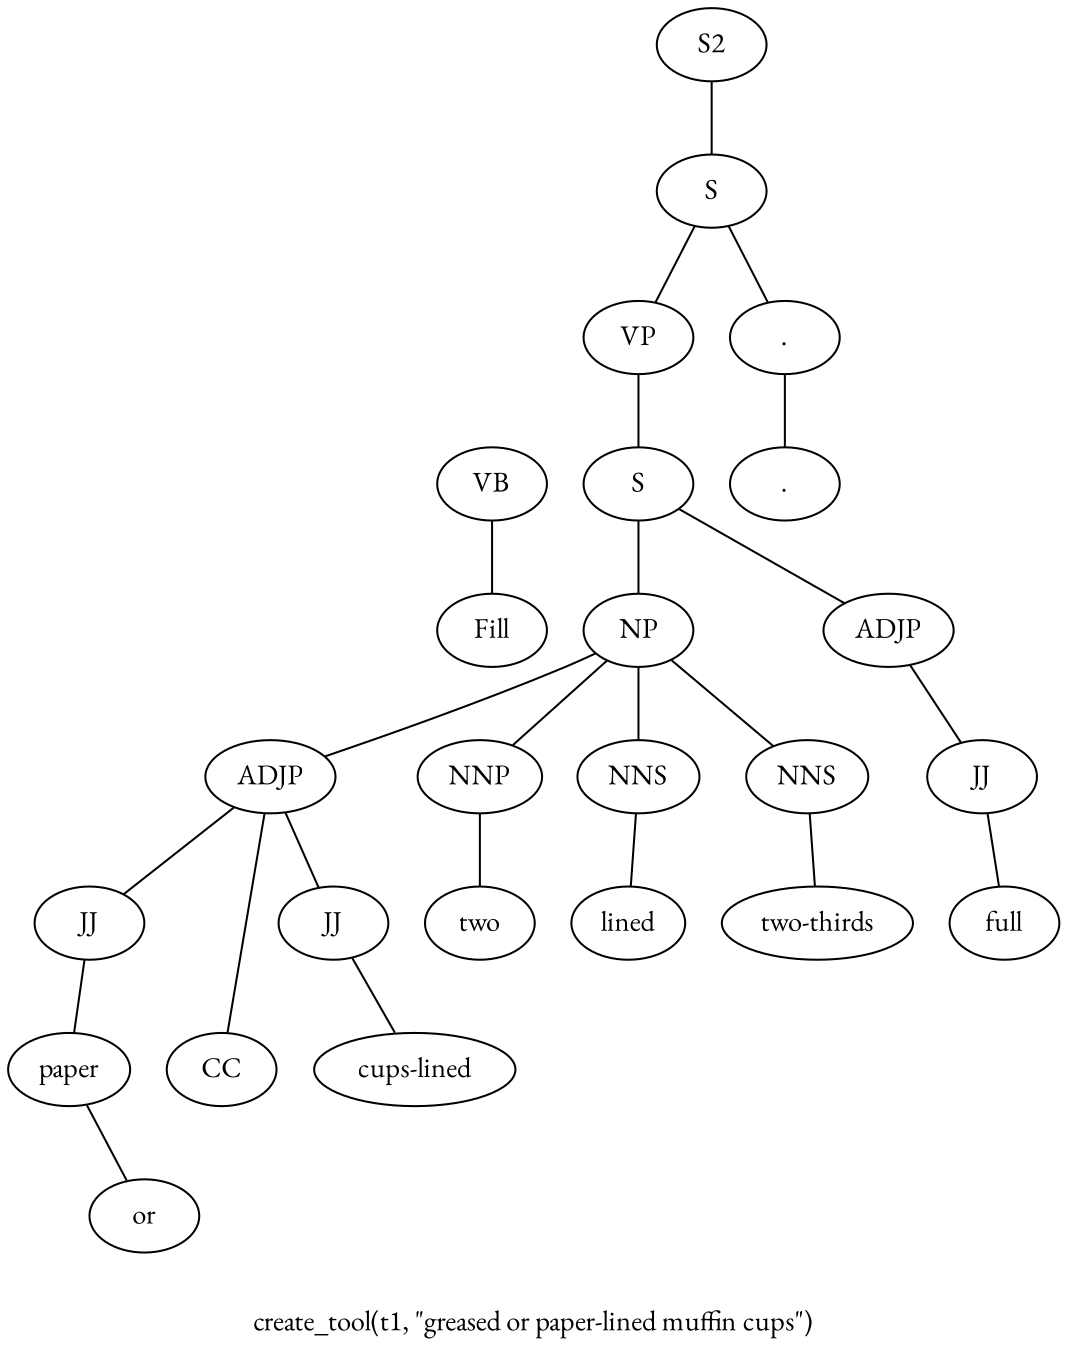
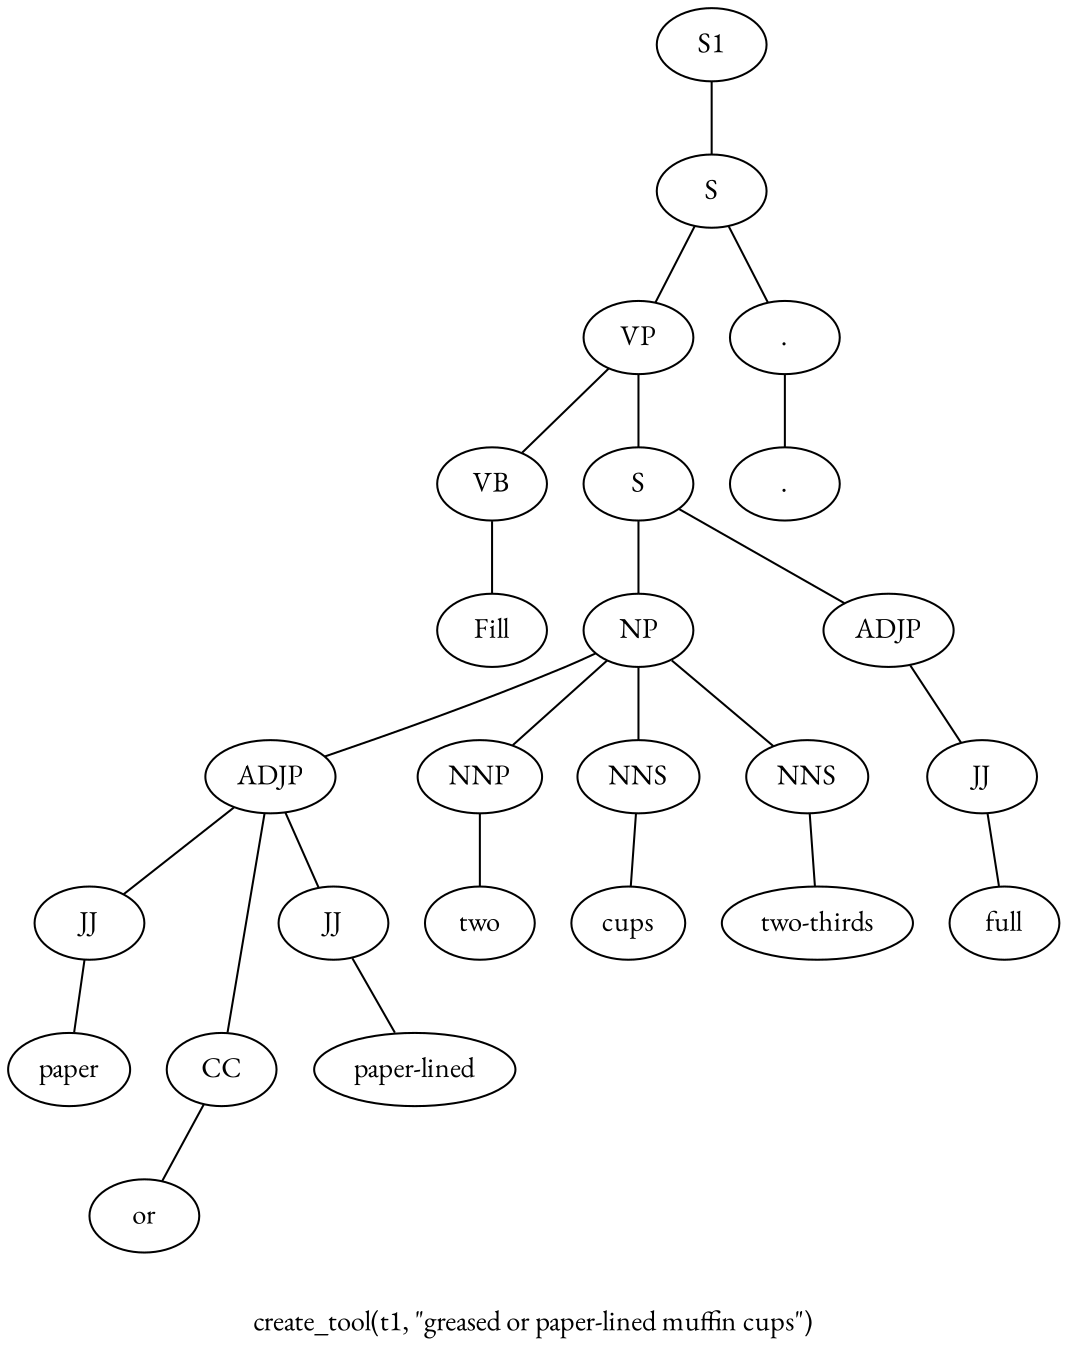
(712, 45) -> (712, 45)
none -> (565, 411)
(628, 923) -> (628, 923)
(415, 1070) -> (415, 1070)
(107, 1143) -> (183, 1143)
